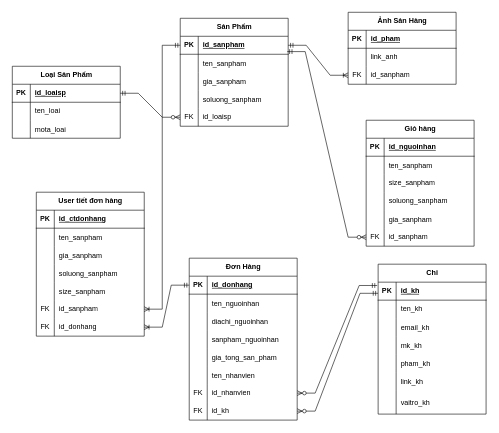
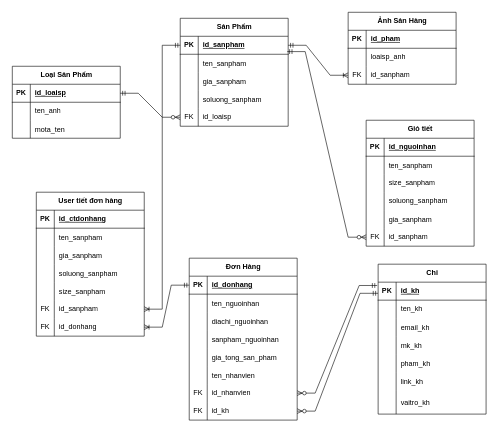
(385, 57) -> (389, 57)
(49, 111) -> (49, 111)
(421, 129) -> (421, 129)
(51, 130) -> (51, 130)
